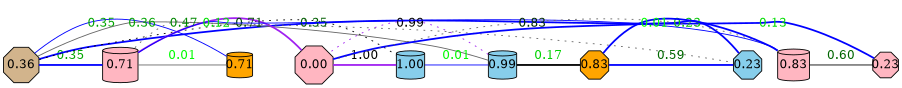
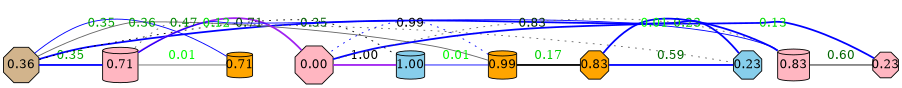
(409, 21) -> (409, 21)
(503, 65) -> (503, 65)
